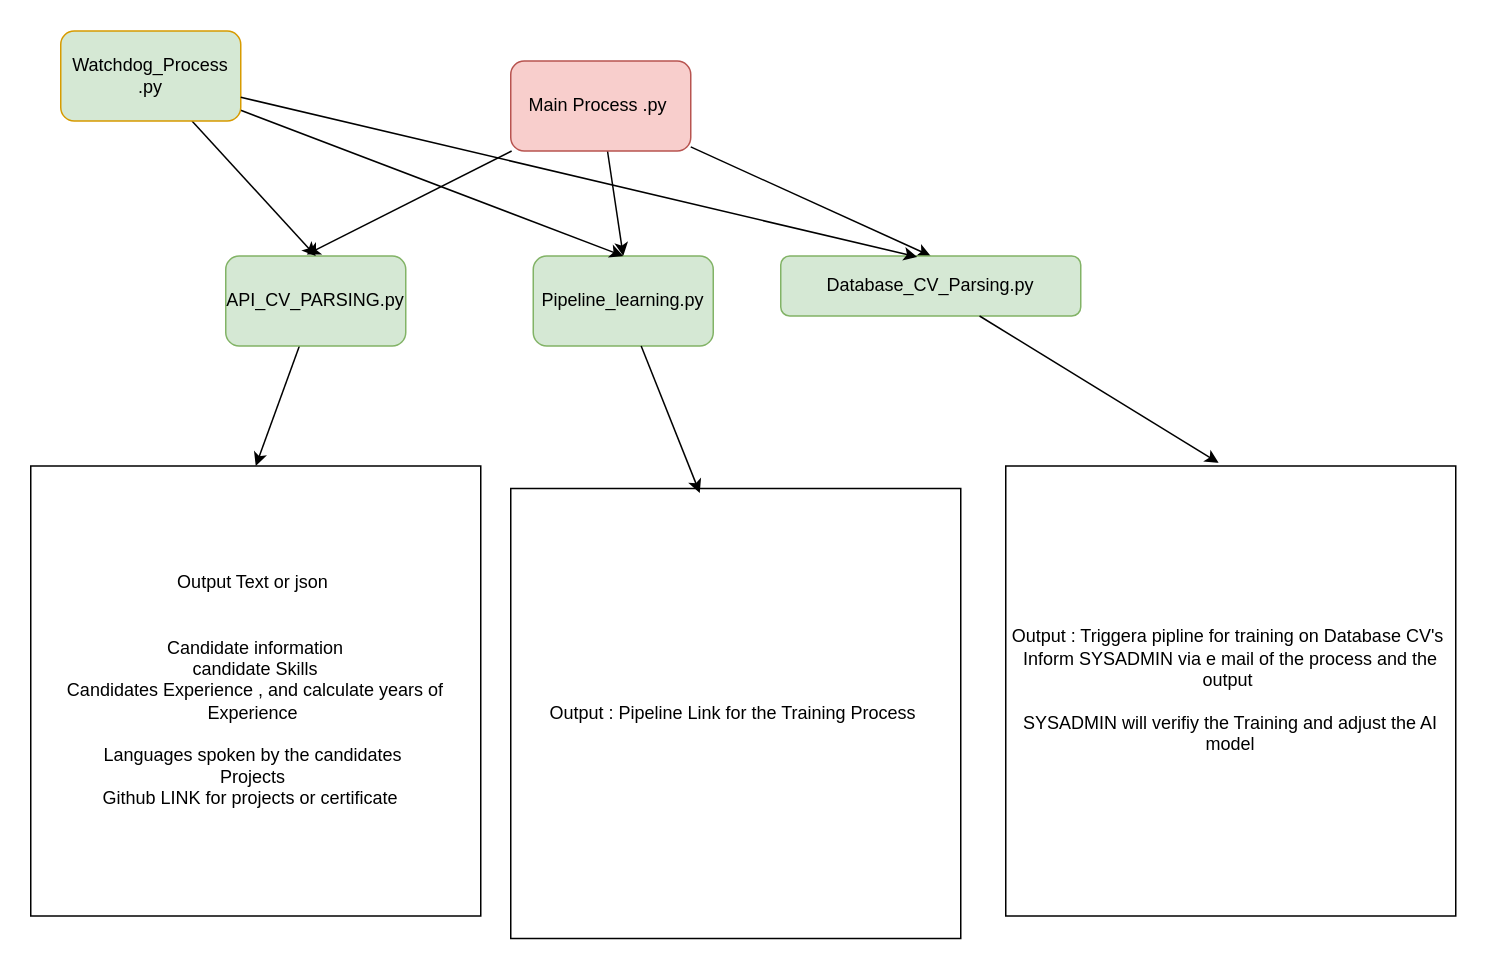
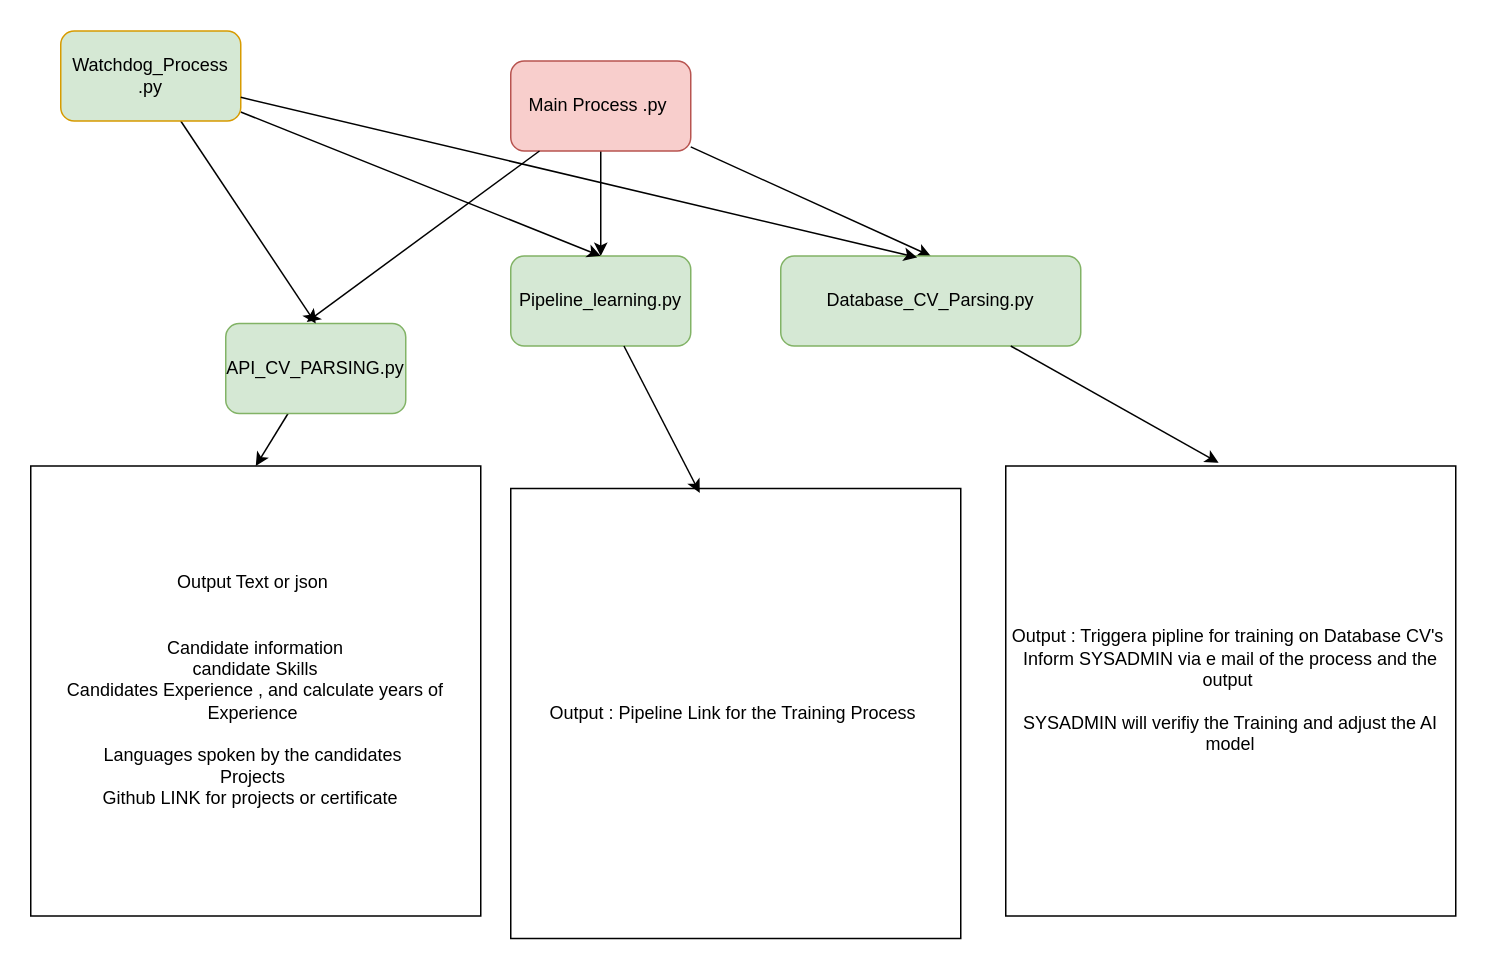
(931, 286) -> (931, 301)
(316, 301) -> (316, 368)
(623, 301) -> (601, 301)
